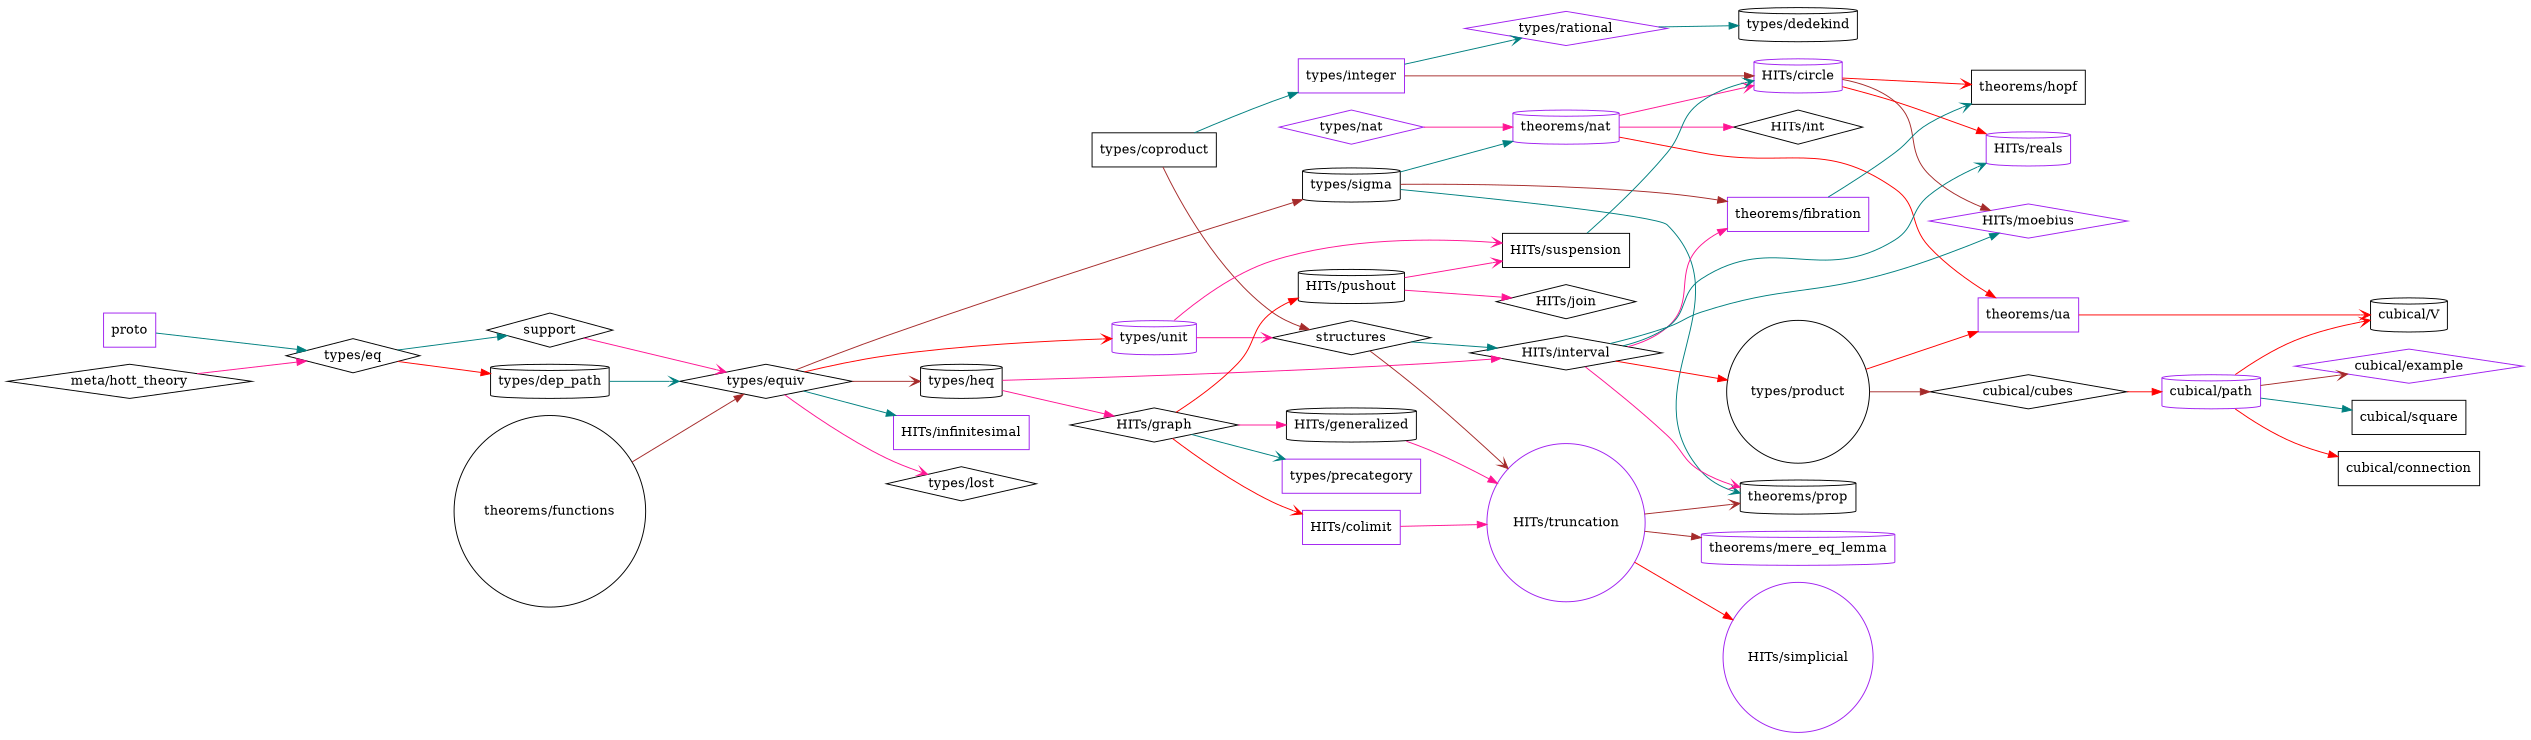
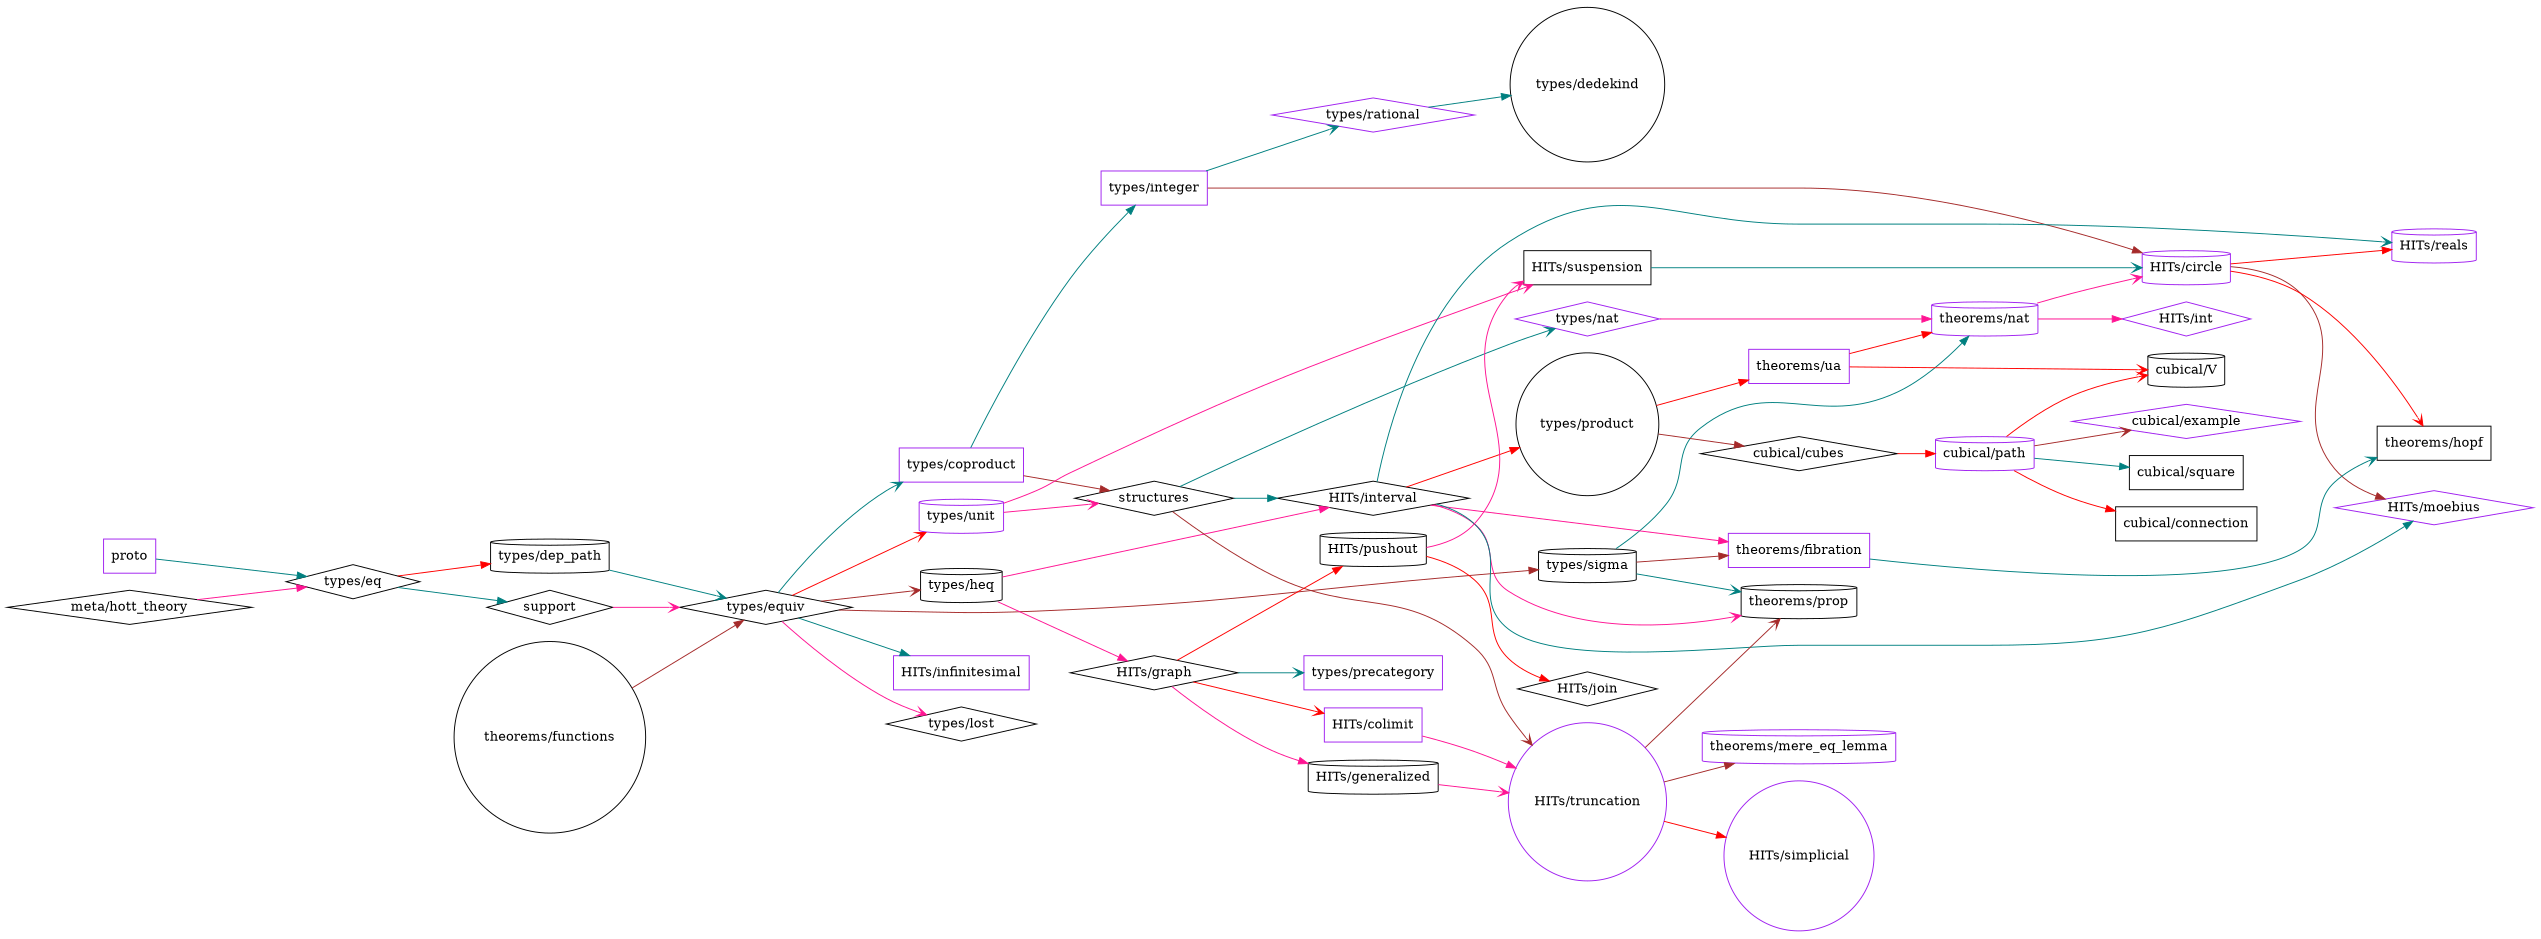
(1798, 25) -> (1587, 85)
(1798, 127) -> (2186, 319)
(1154, 150) -> (961, 465)
(1831, 161) -> (1886, 344)
(1453, 294) -> (1492, 620)
none -> (1361, 405)
(1448, 459) -> (1469, 788)
none -> (831, 534)
